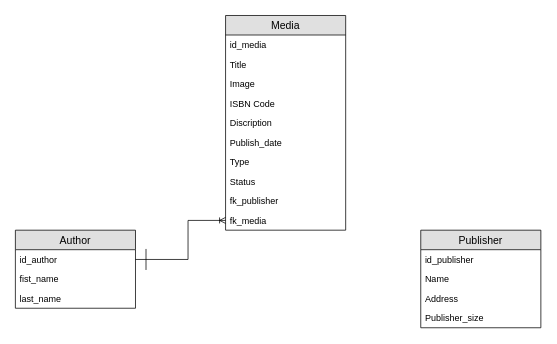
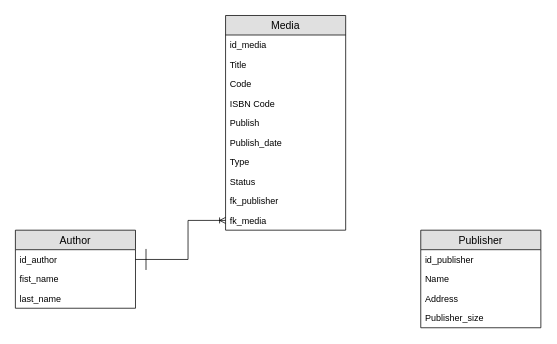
(242, 84) -> (240, 84)
(254, 123) -> (245, 123)
